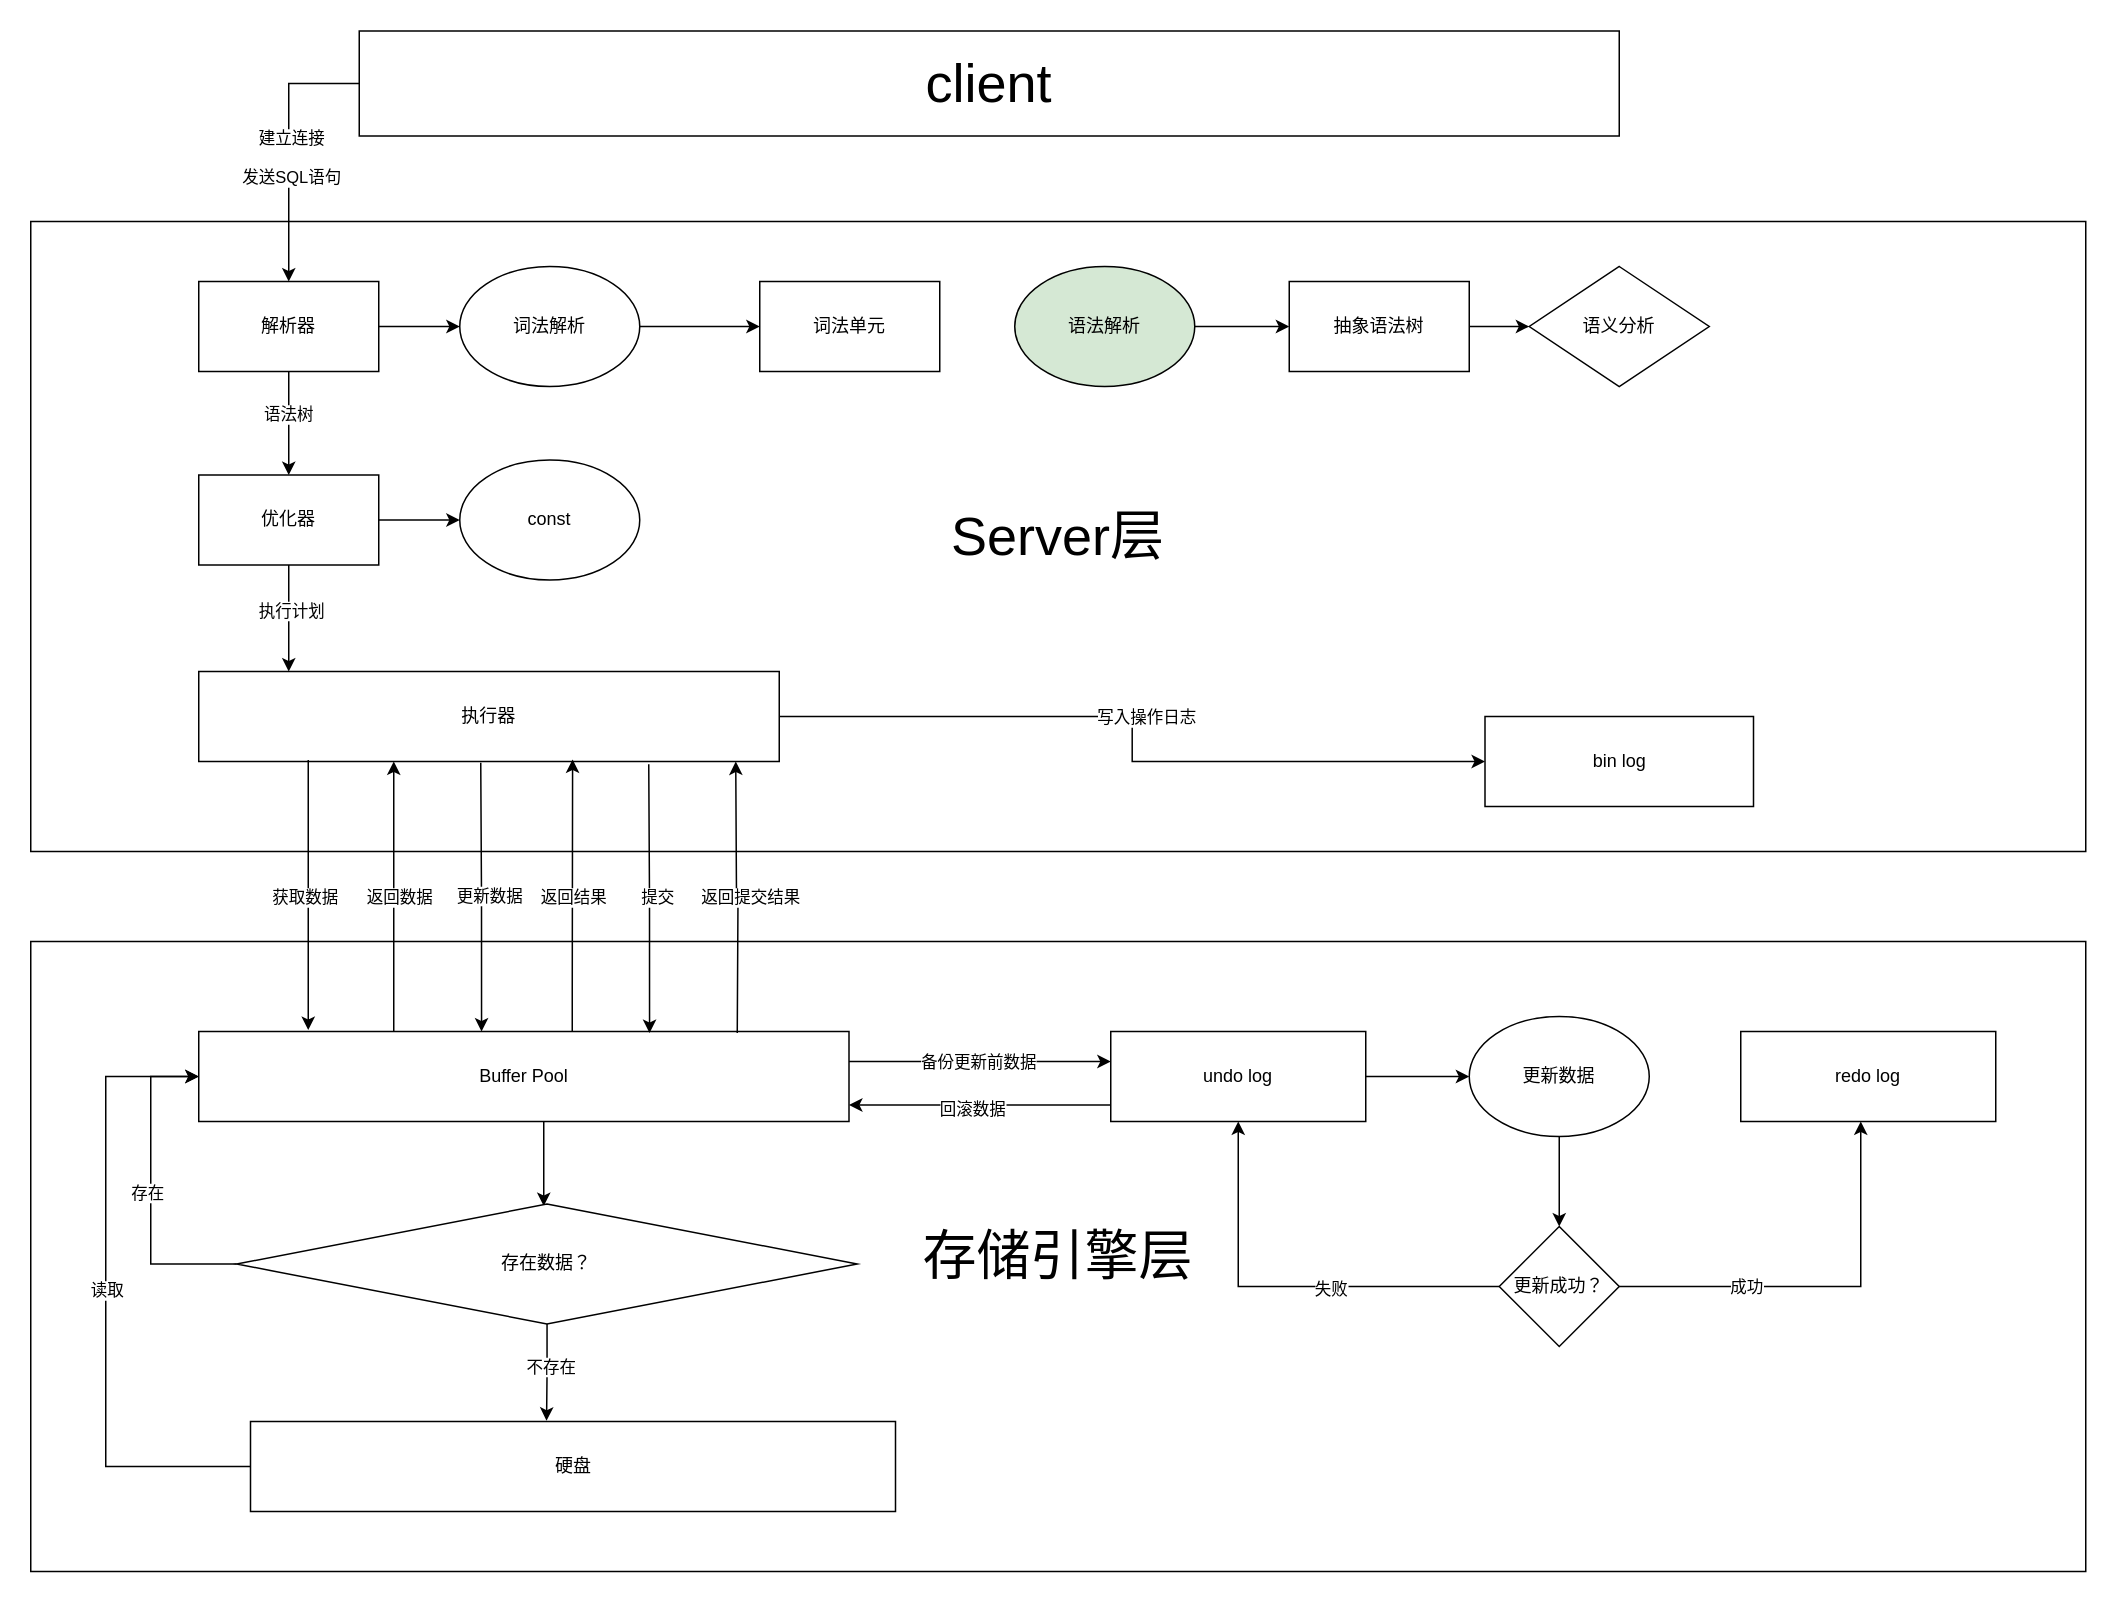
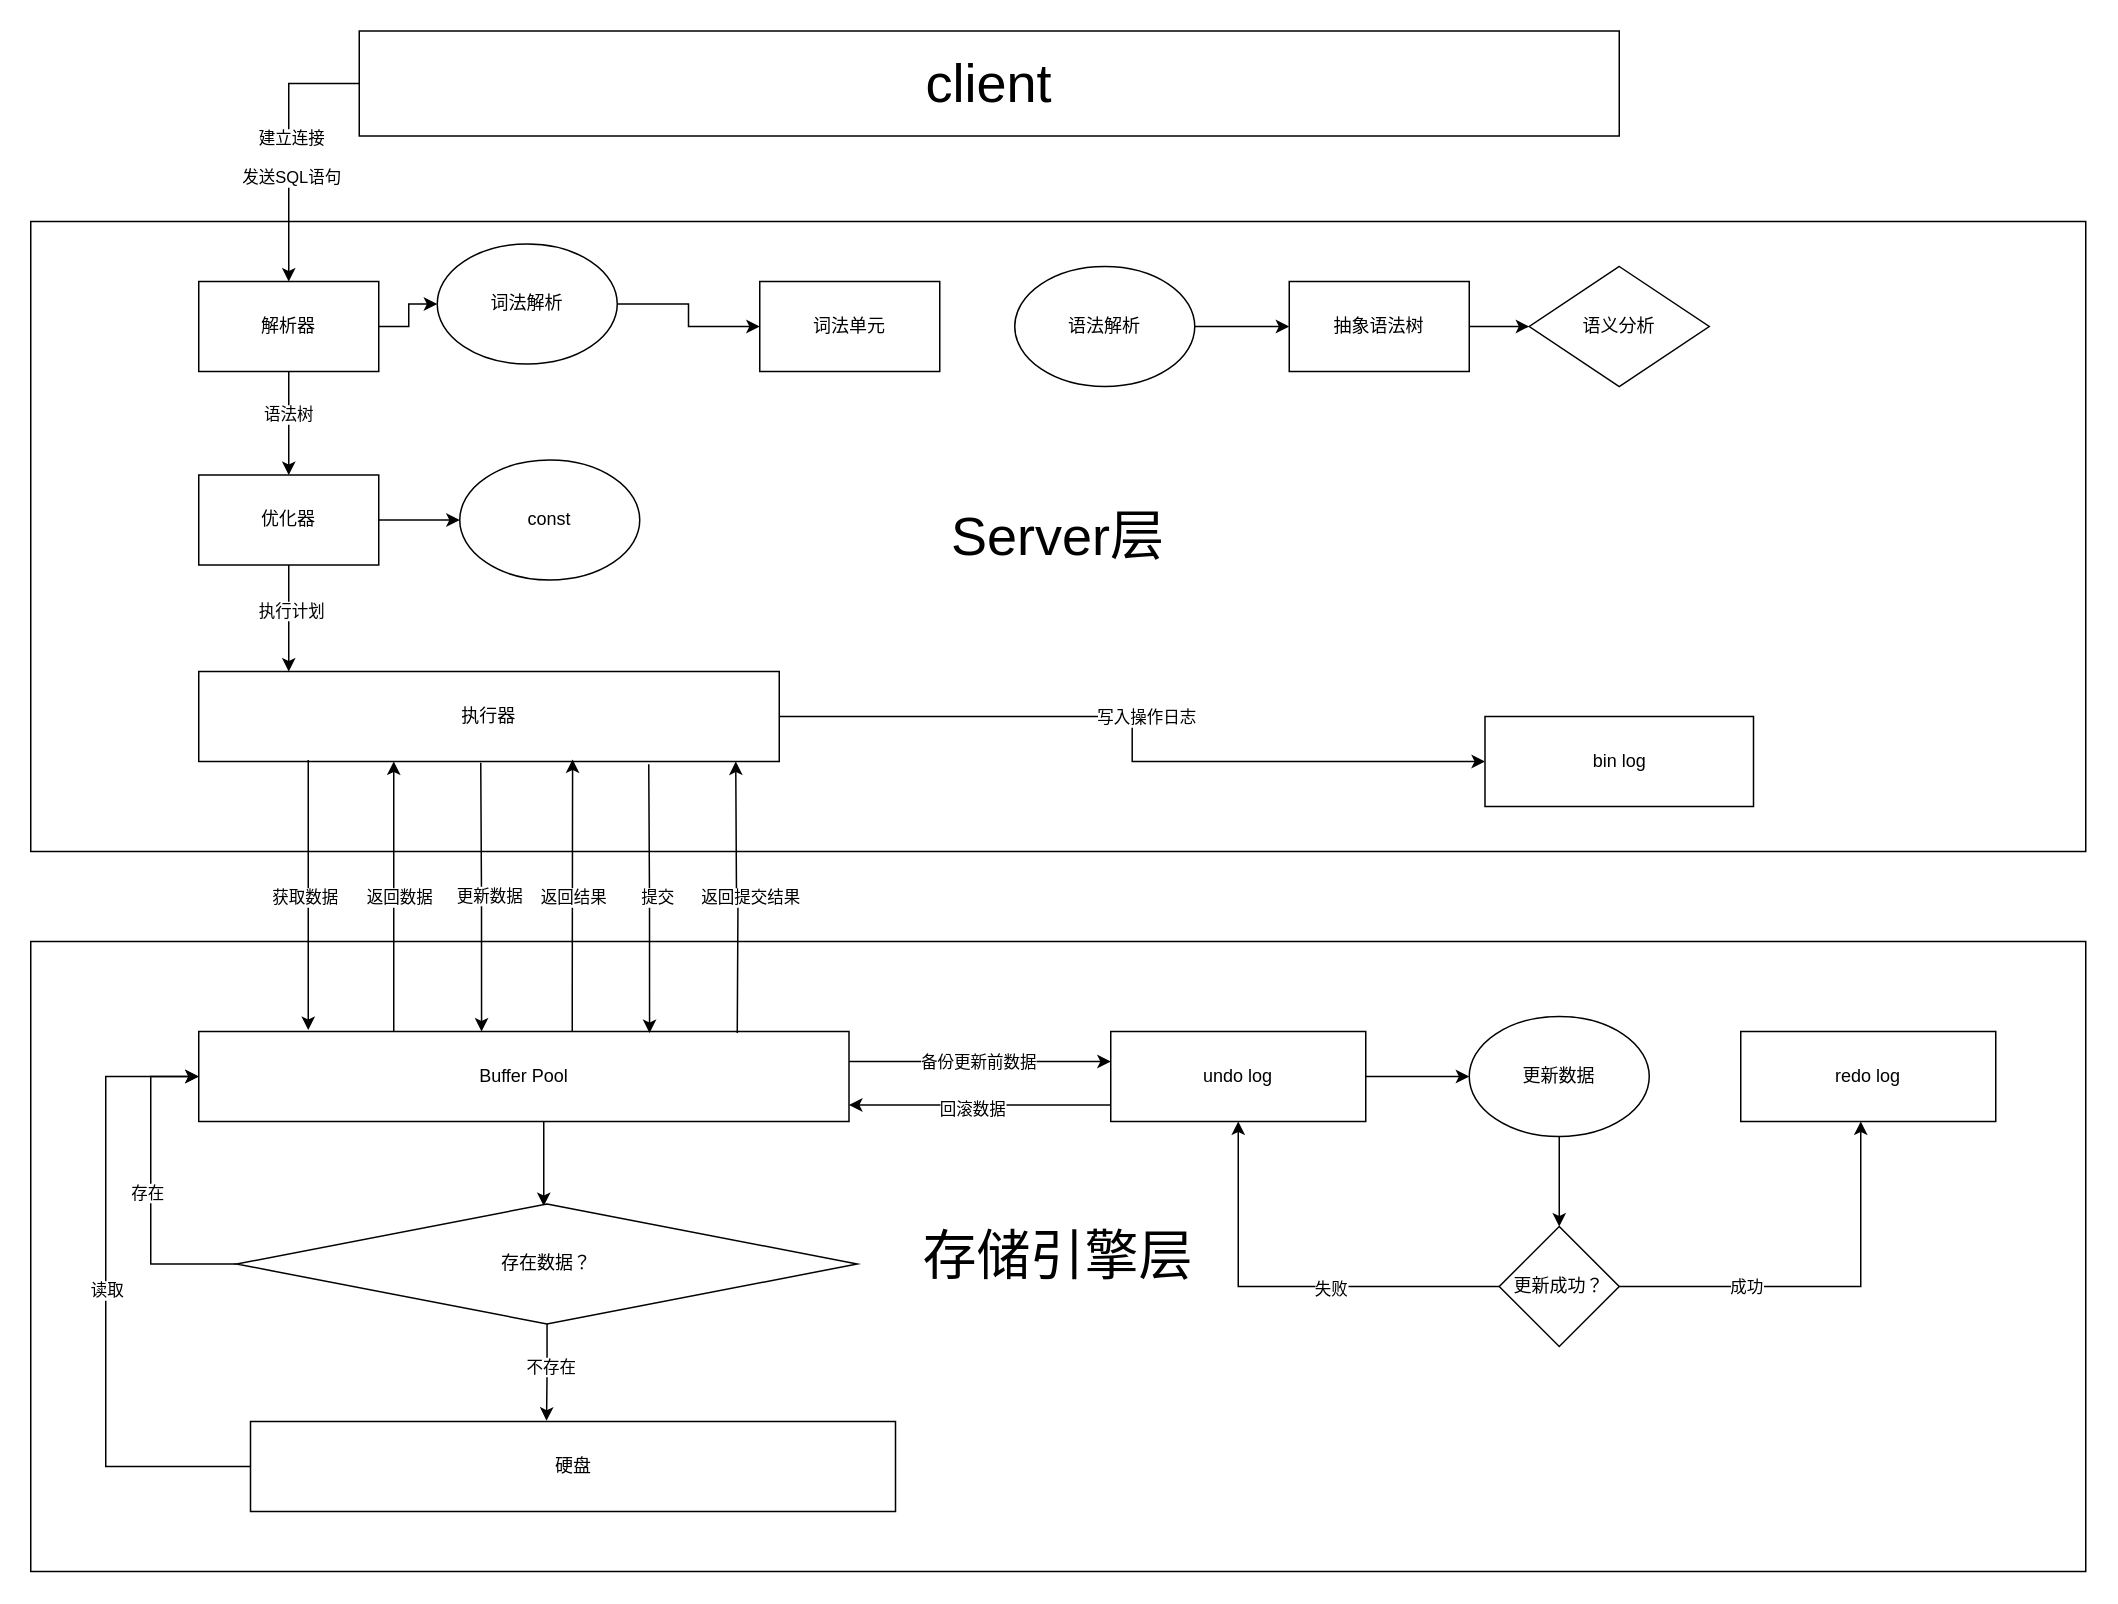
(550, 326) -> (527, 304)
(1105, 326) -> (1105, 326)
